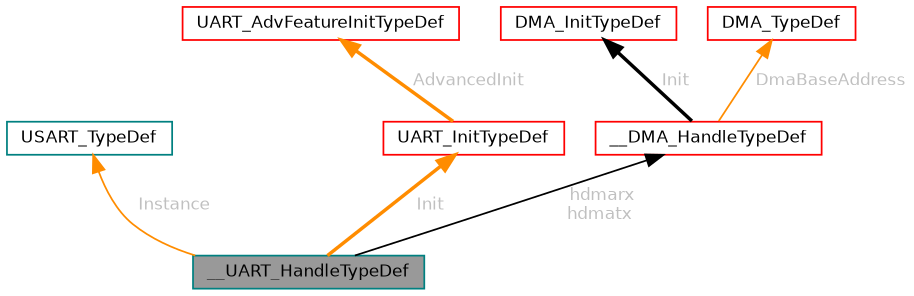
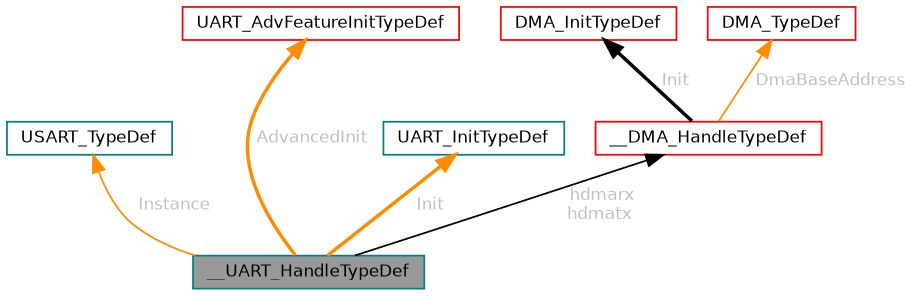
(404, 86) -> (248, 154)
(474, 138) -> (474, 138)
